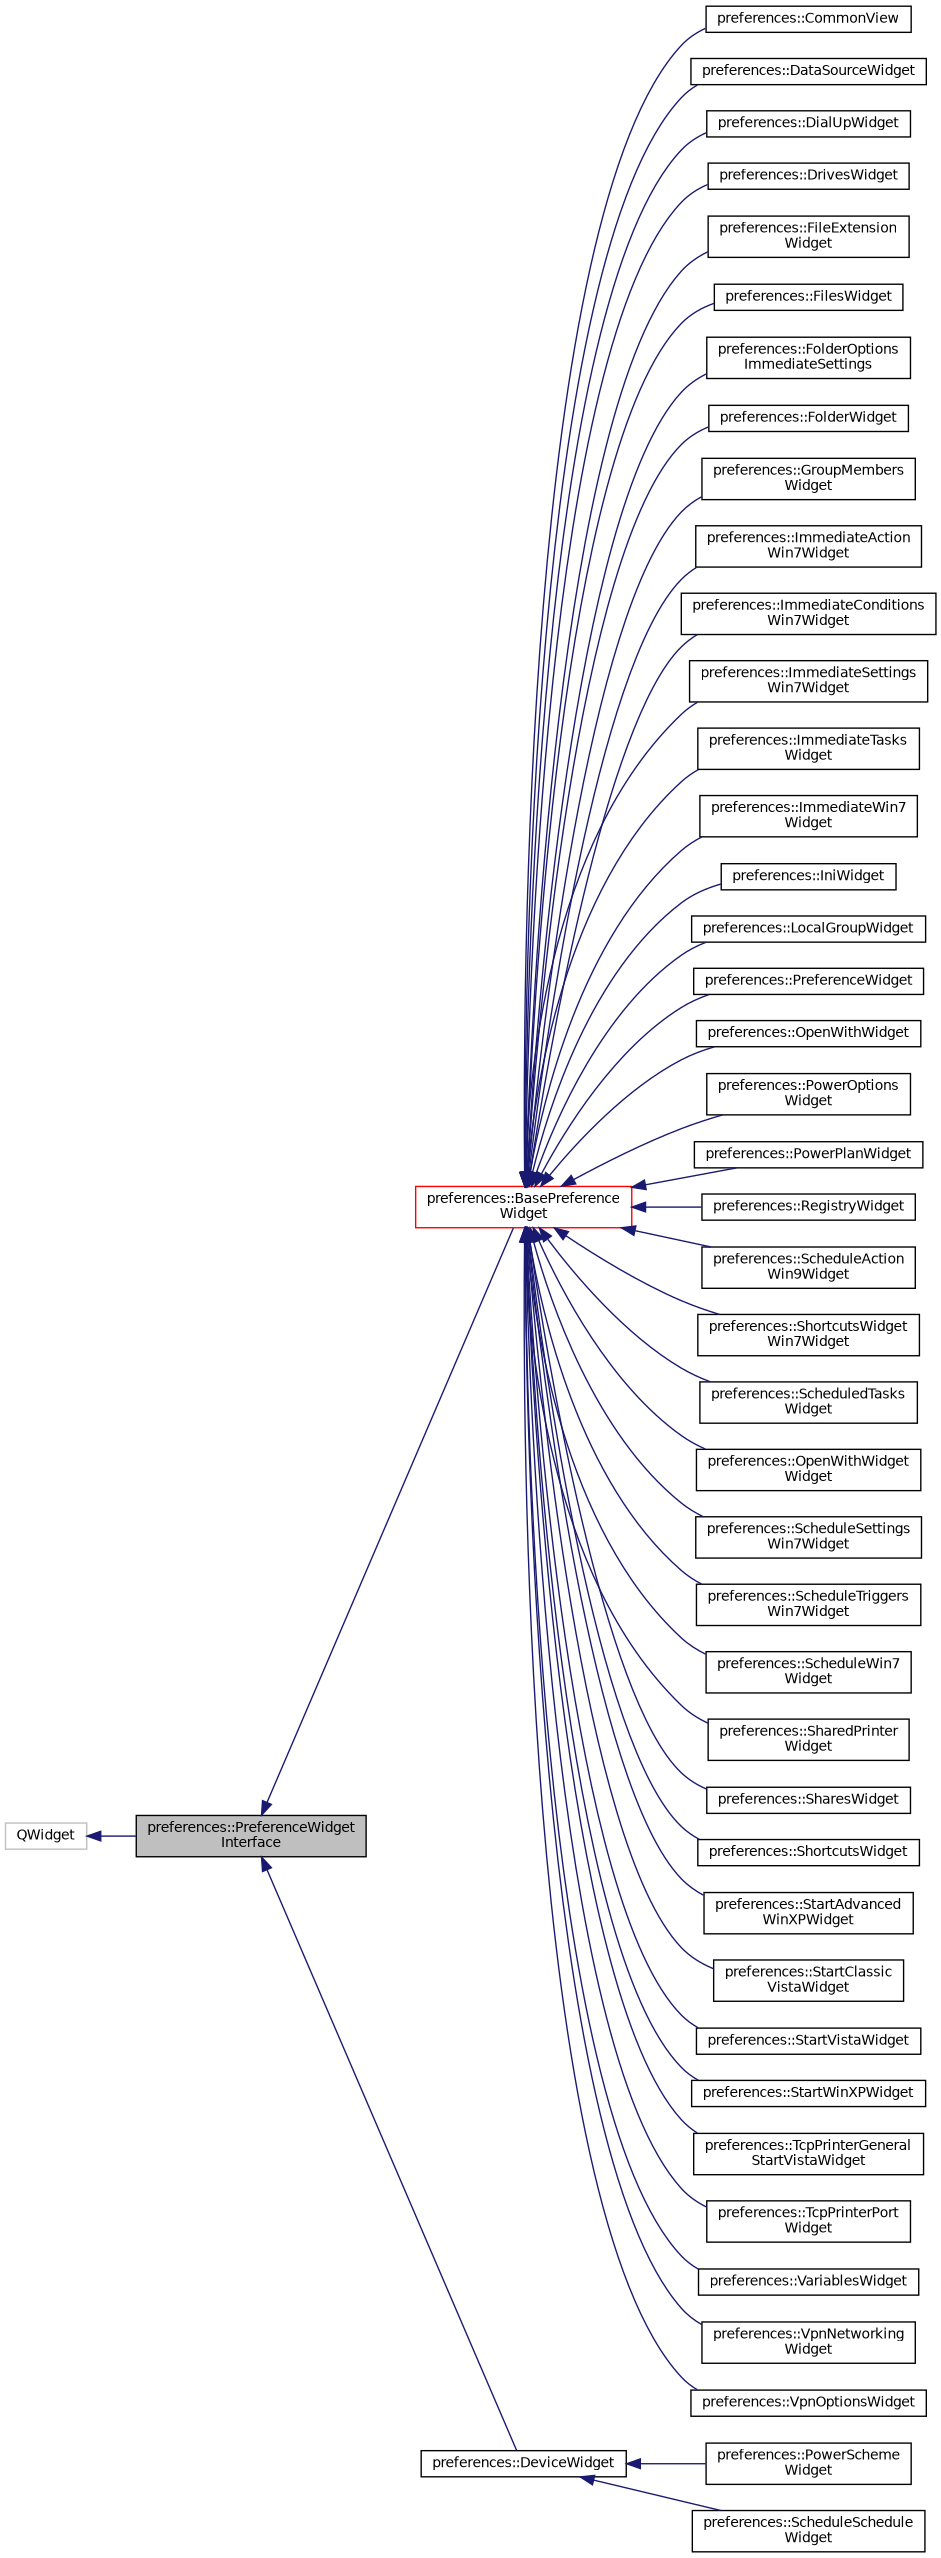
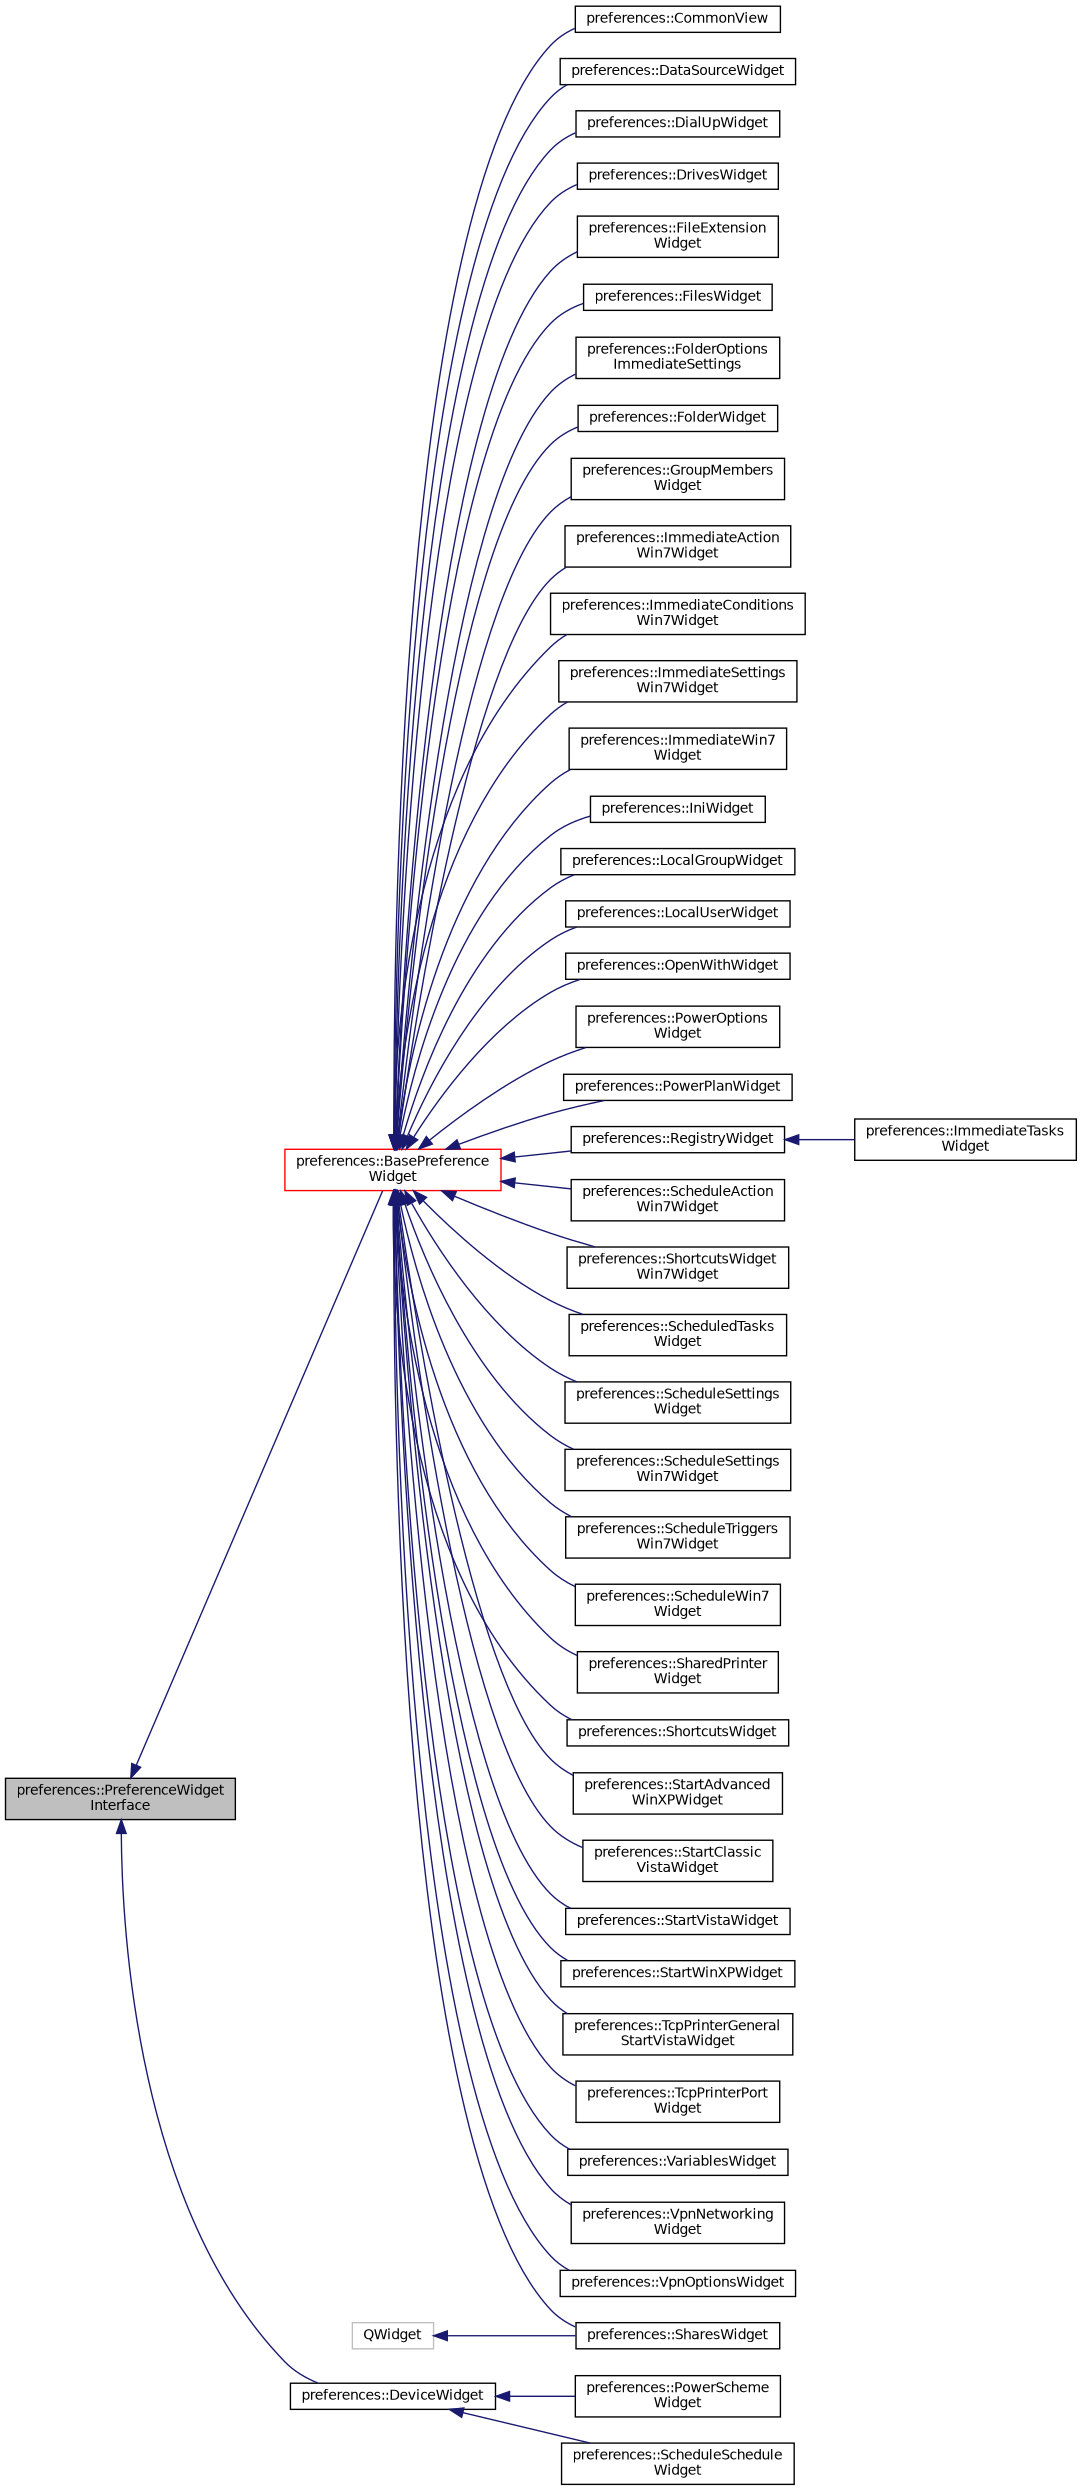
(587, 922) -> (827, 1140)
(809, 981) -> (678, 914)
(809, 1268) -> (678, 1200)
(809, 1470) -> (678, 1403)
(118, 1836) -> (512, 2336)
